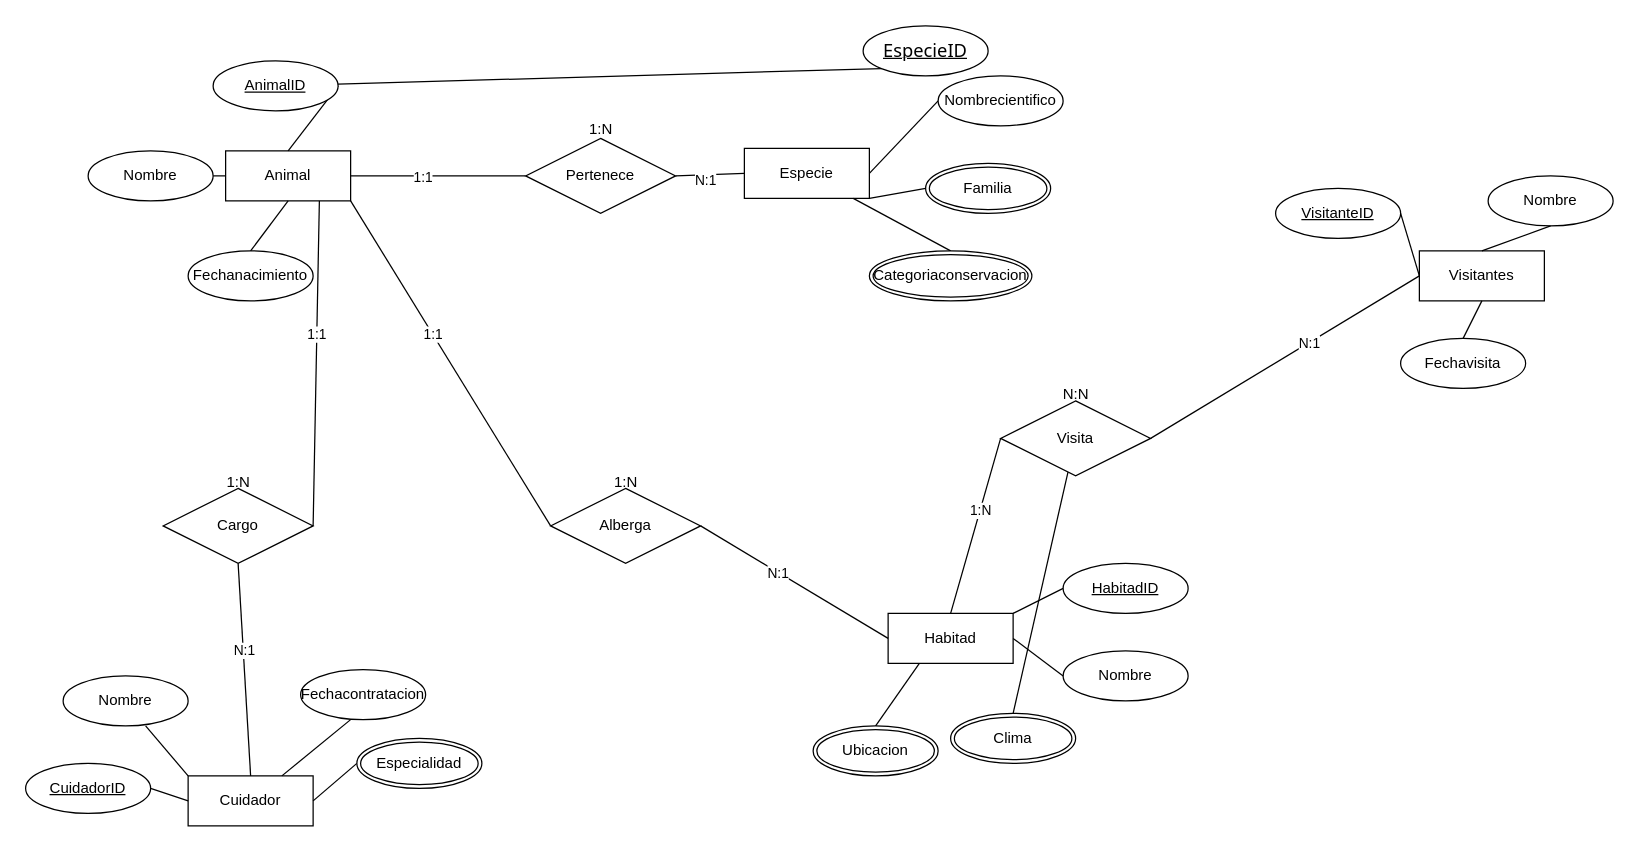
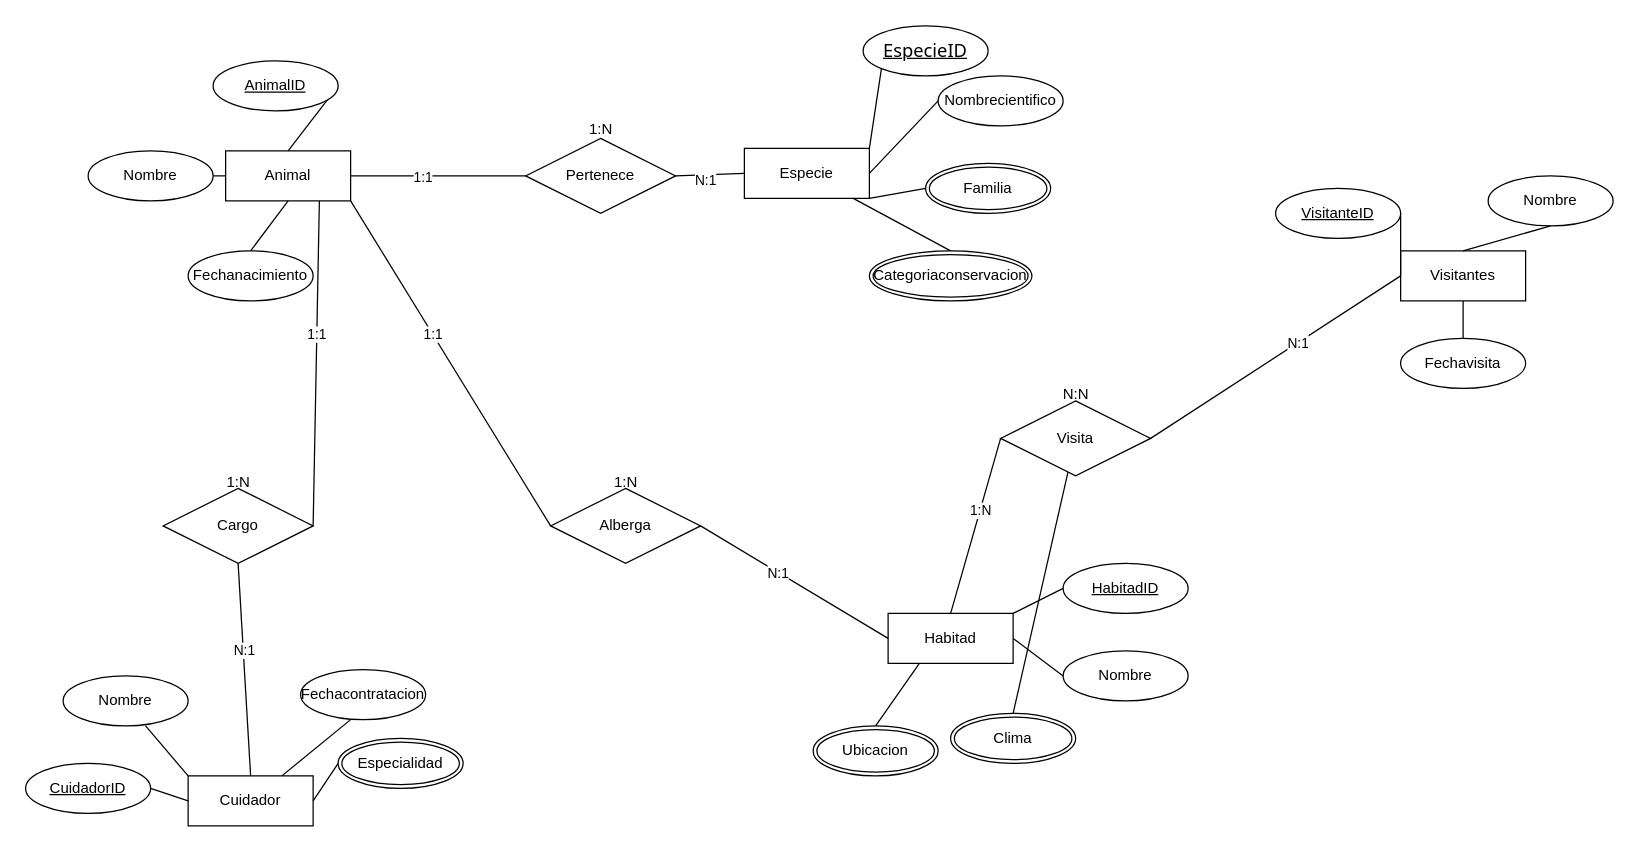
(610, 76) -> (875, 108)
(1482, 276) -> (1463, 276)
(419, 763) -> (401, 763)
